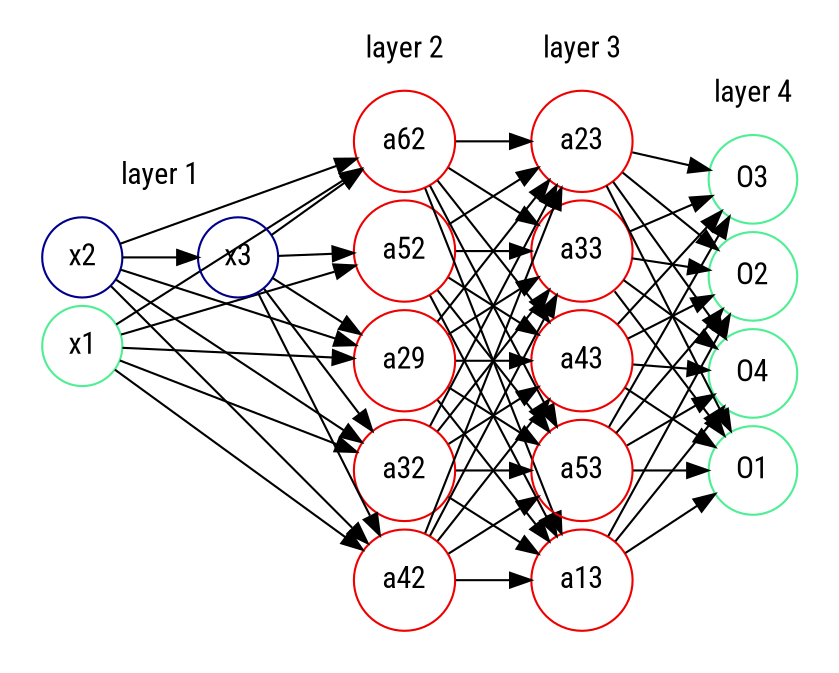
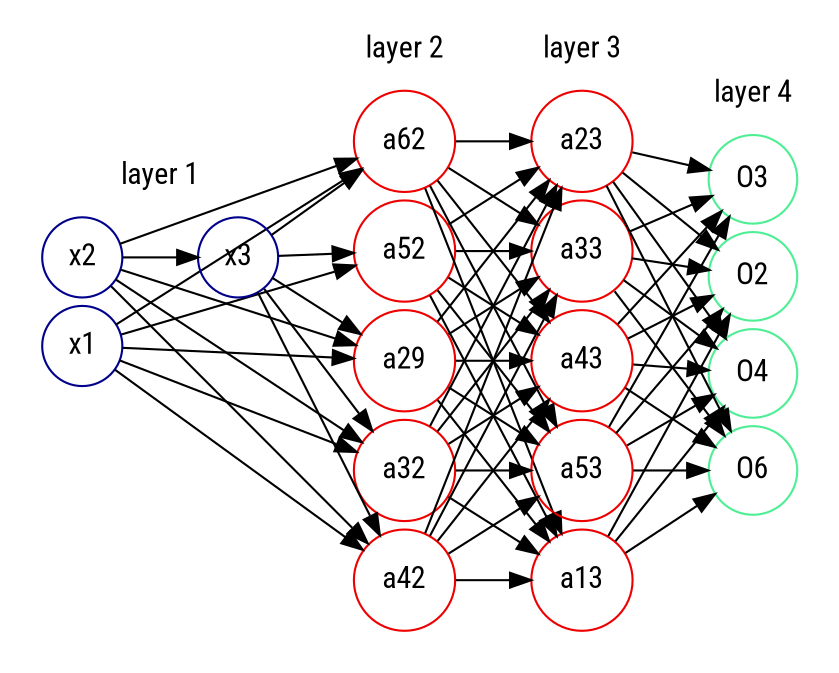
(82, 346) -> (82, 346)
(753, 470) -> (753, 470)
